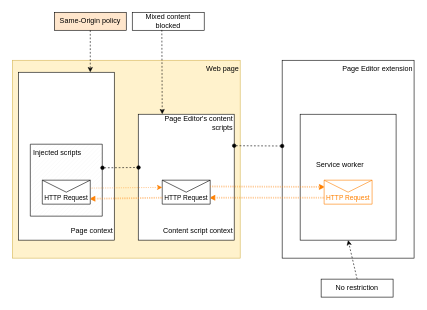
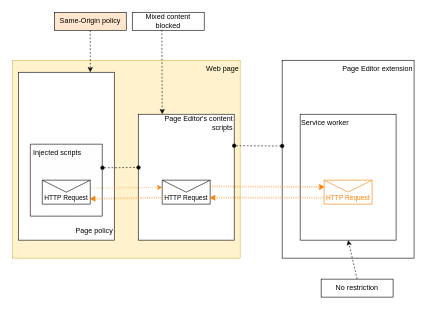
(342, 165) -> (327, 123)
(90, 231) -> (94, 231)
(195, 231) -> none
